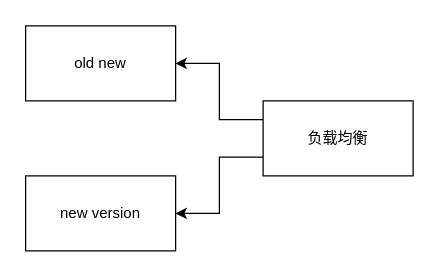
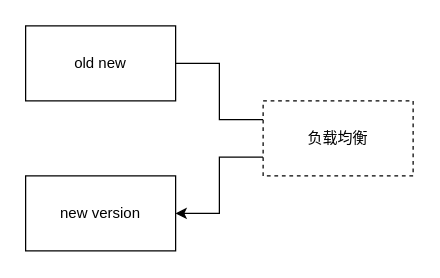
(185, 63) -> (181, 63)
(338, 138) -> (338, 138)
